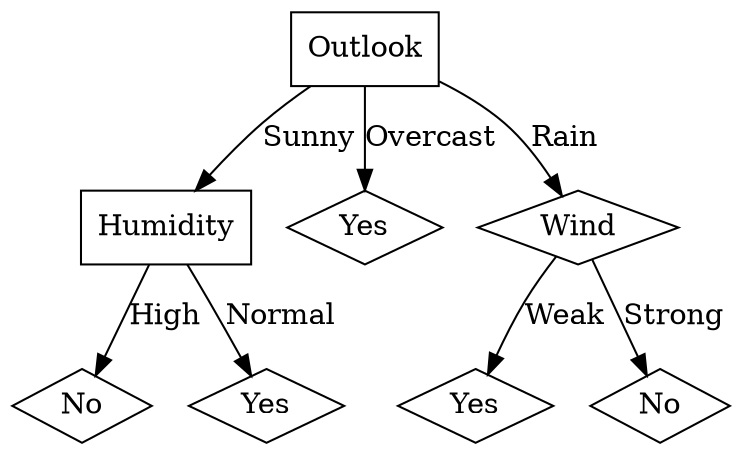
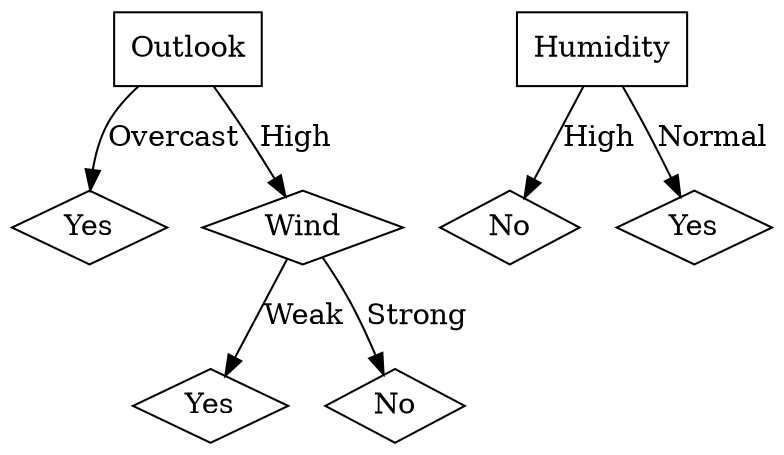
(257, 128) -> none
(565, 138) -> (296, 138)
